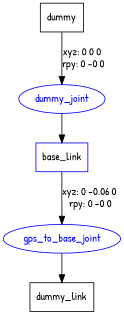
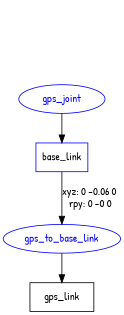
(62, 18) -> none
(62, 99) -> (62, 99)
(62, 239) -> (62, 239)
(62, 297) -> (62, 297)
